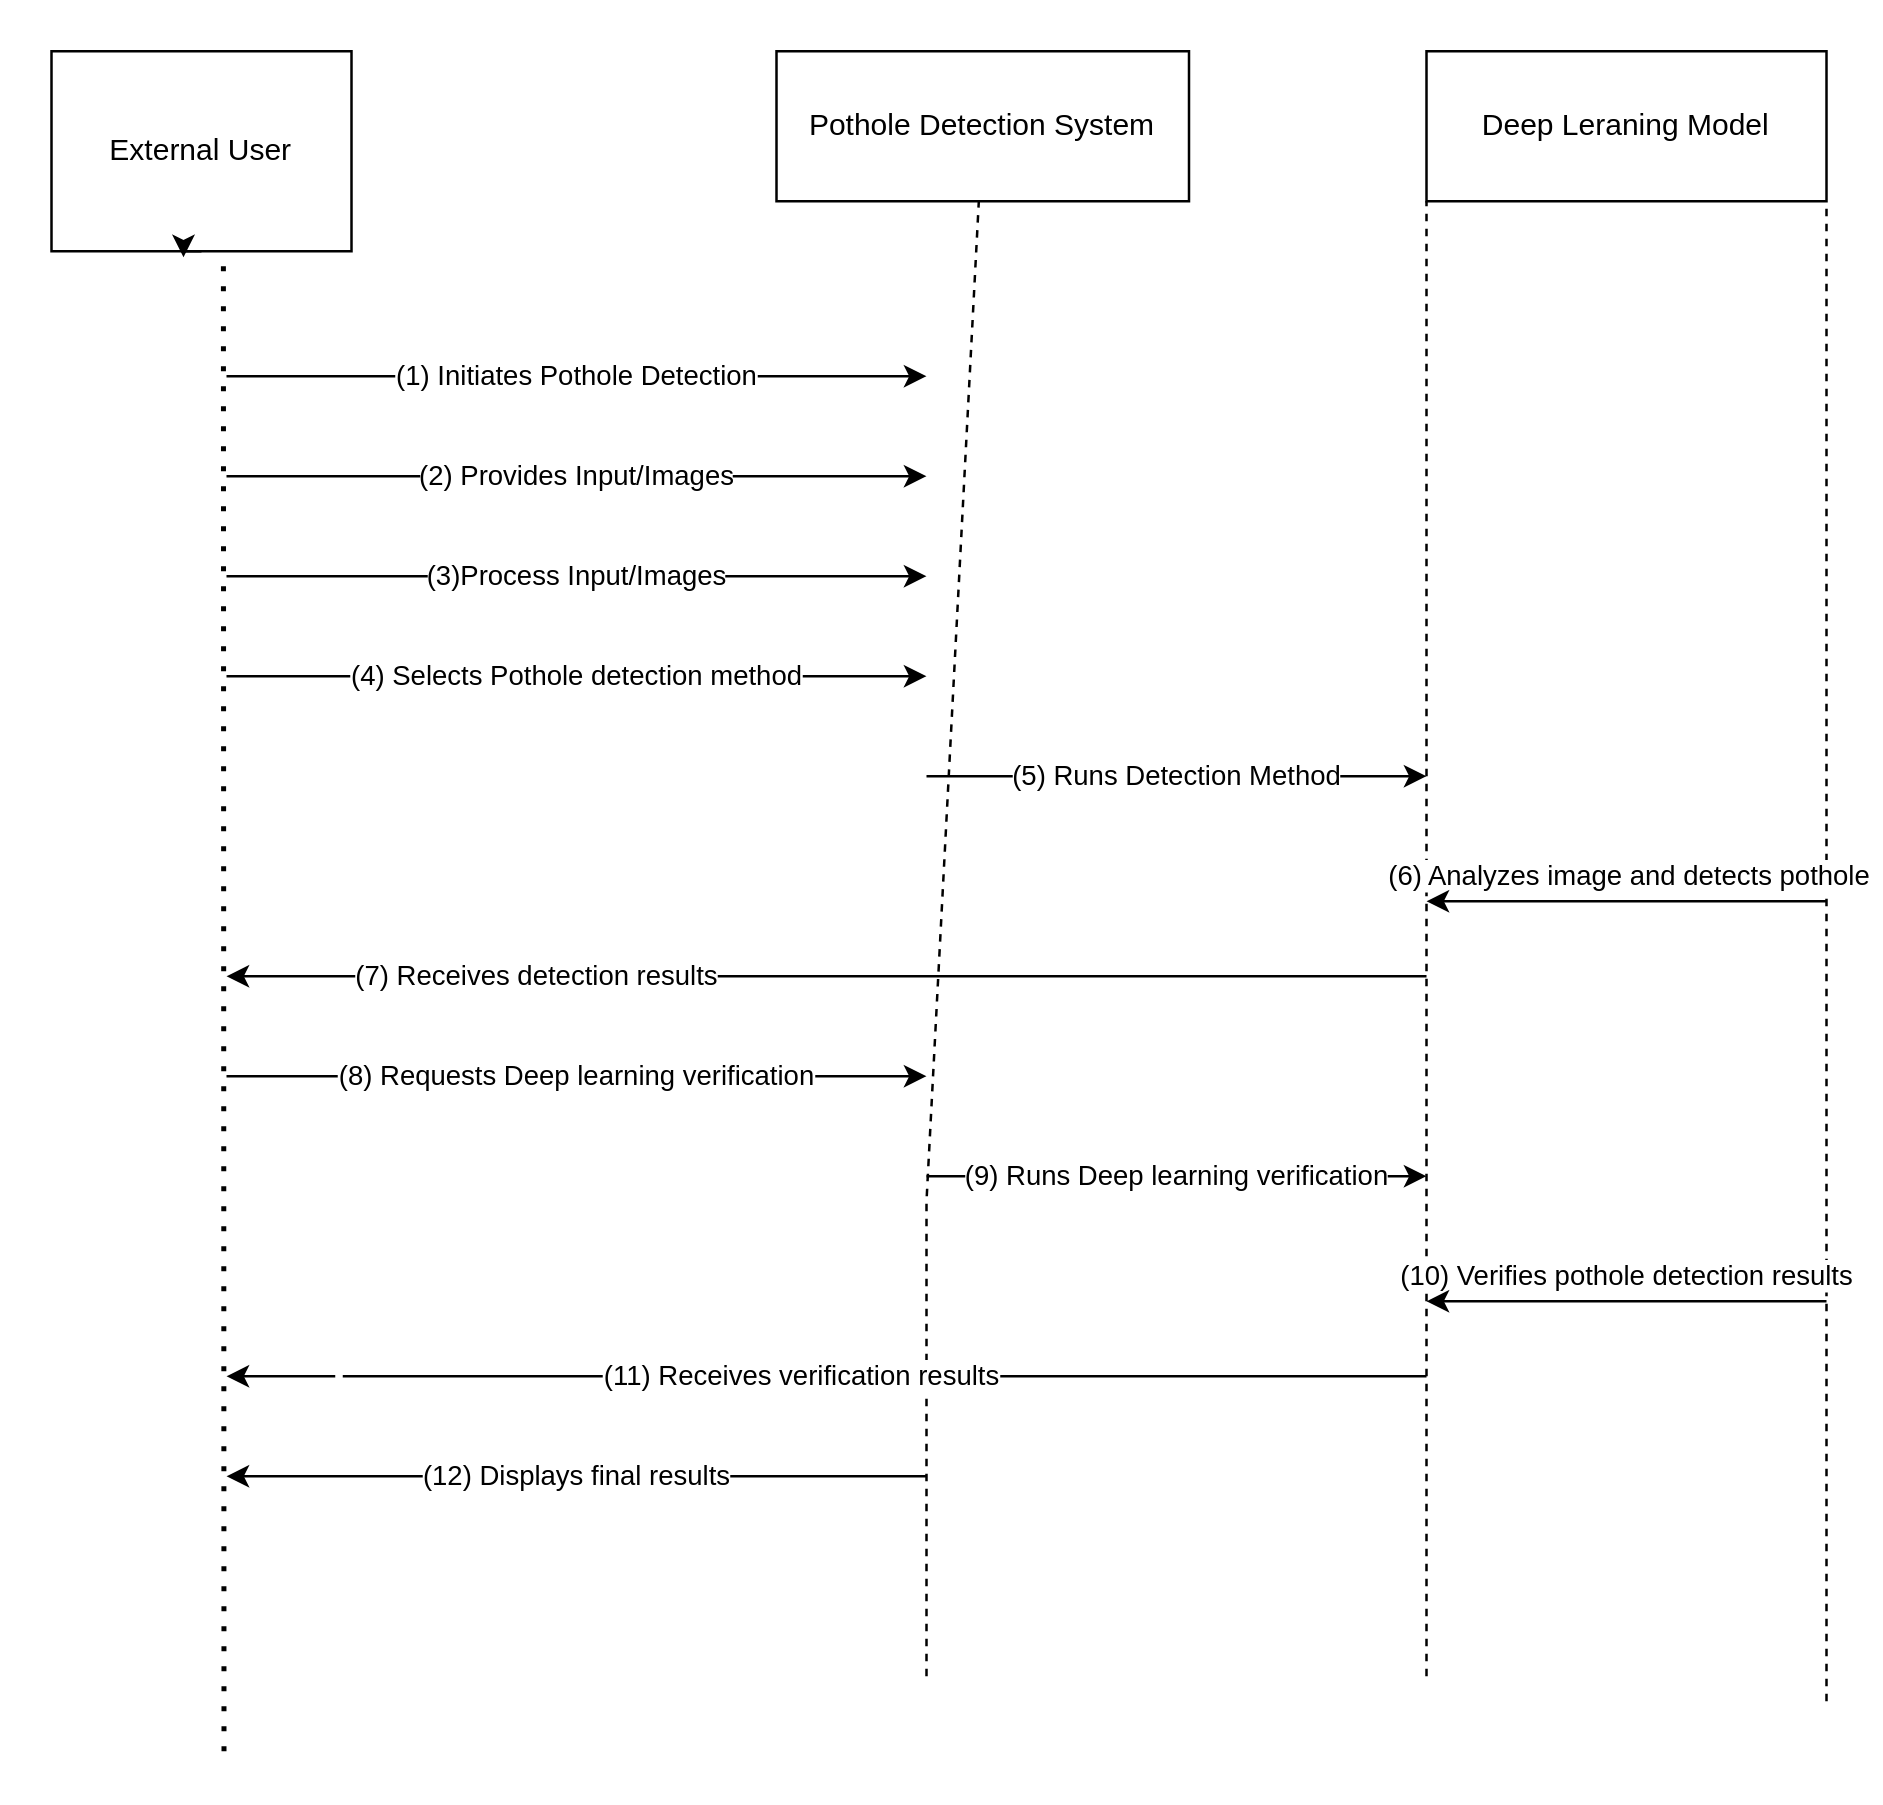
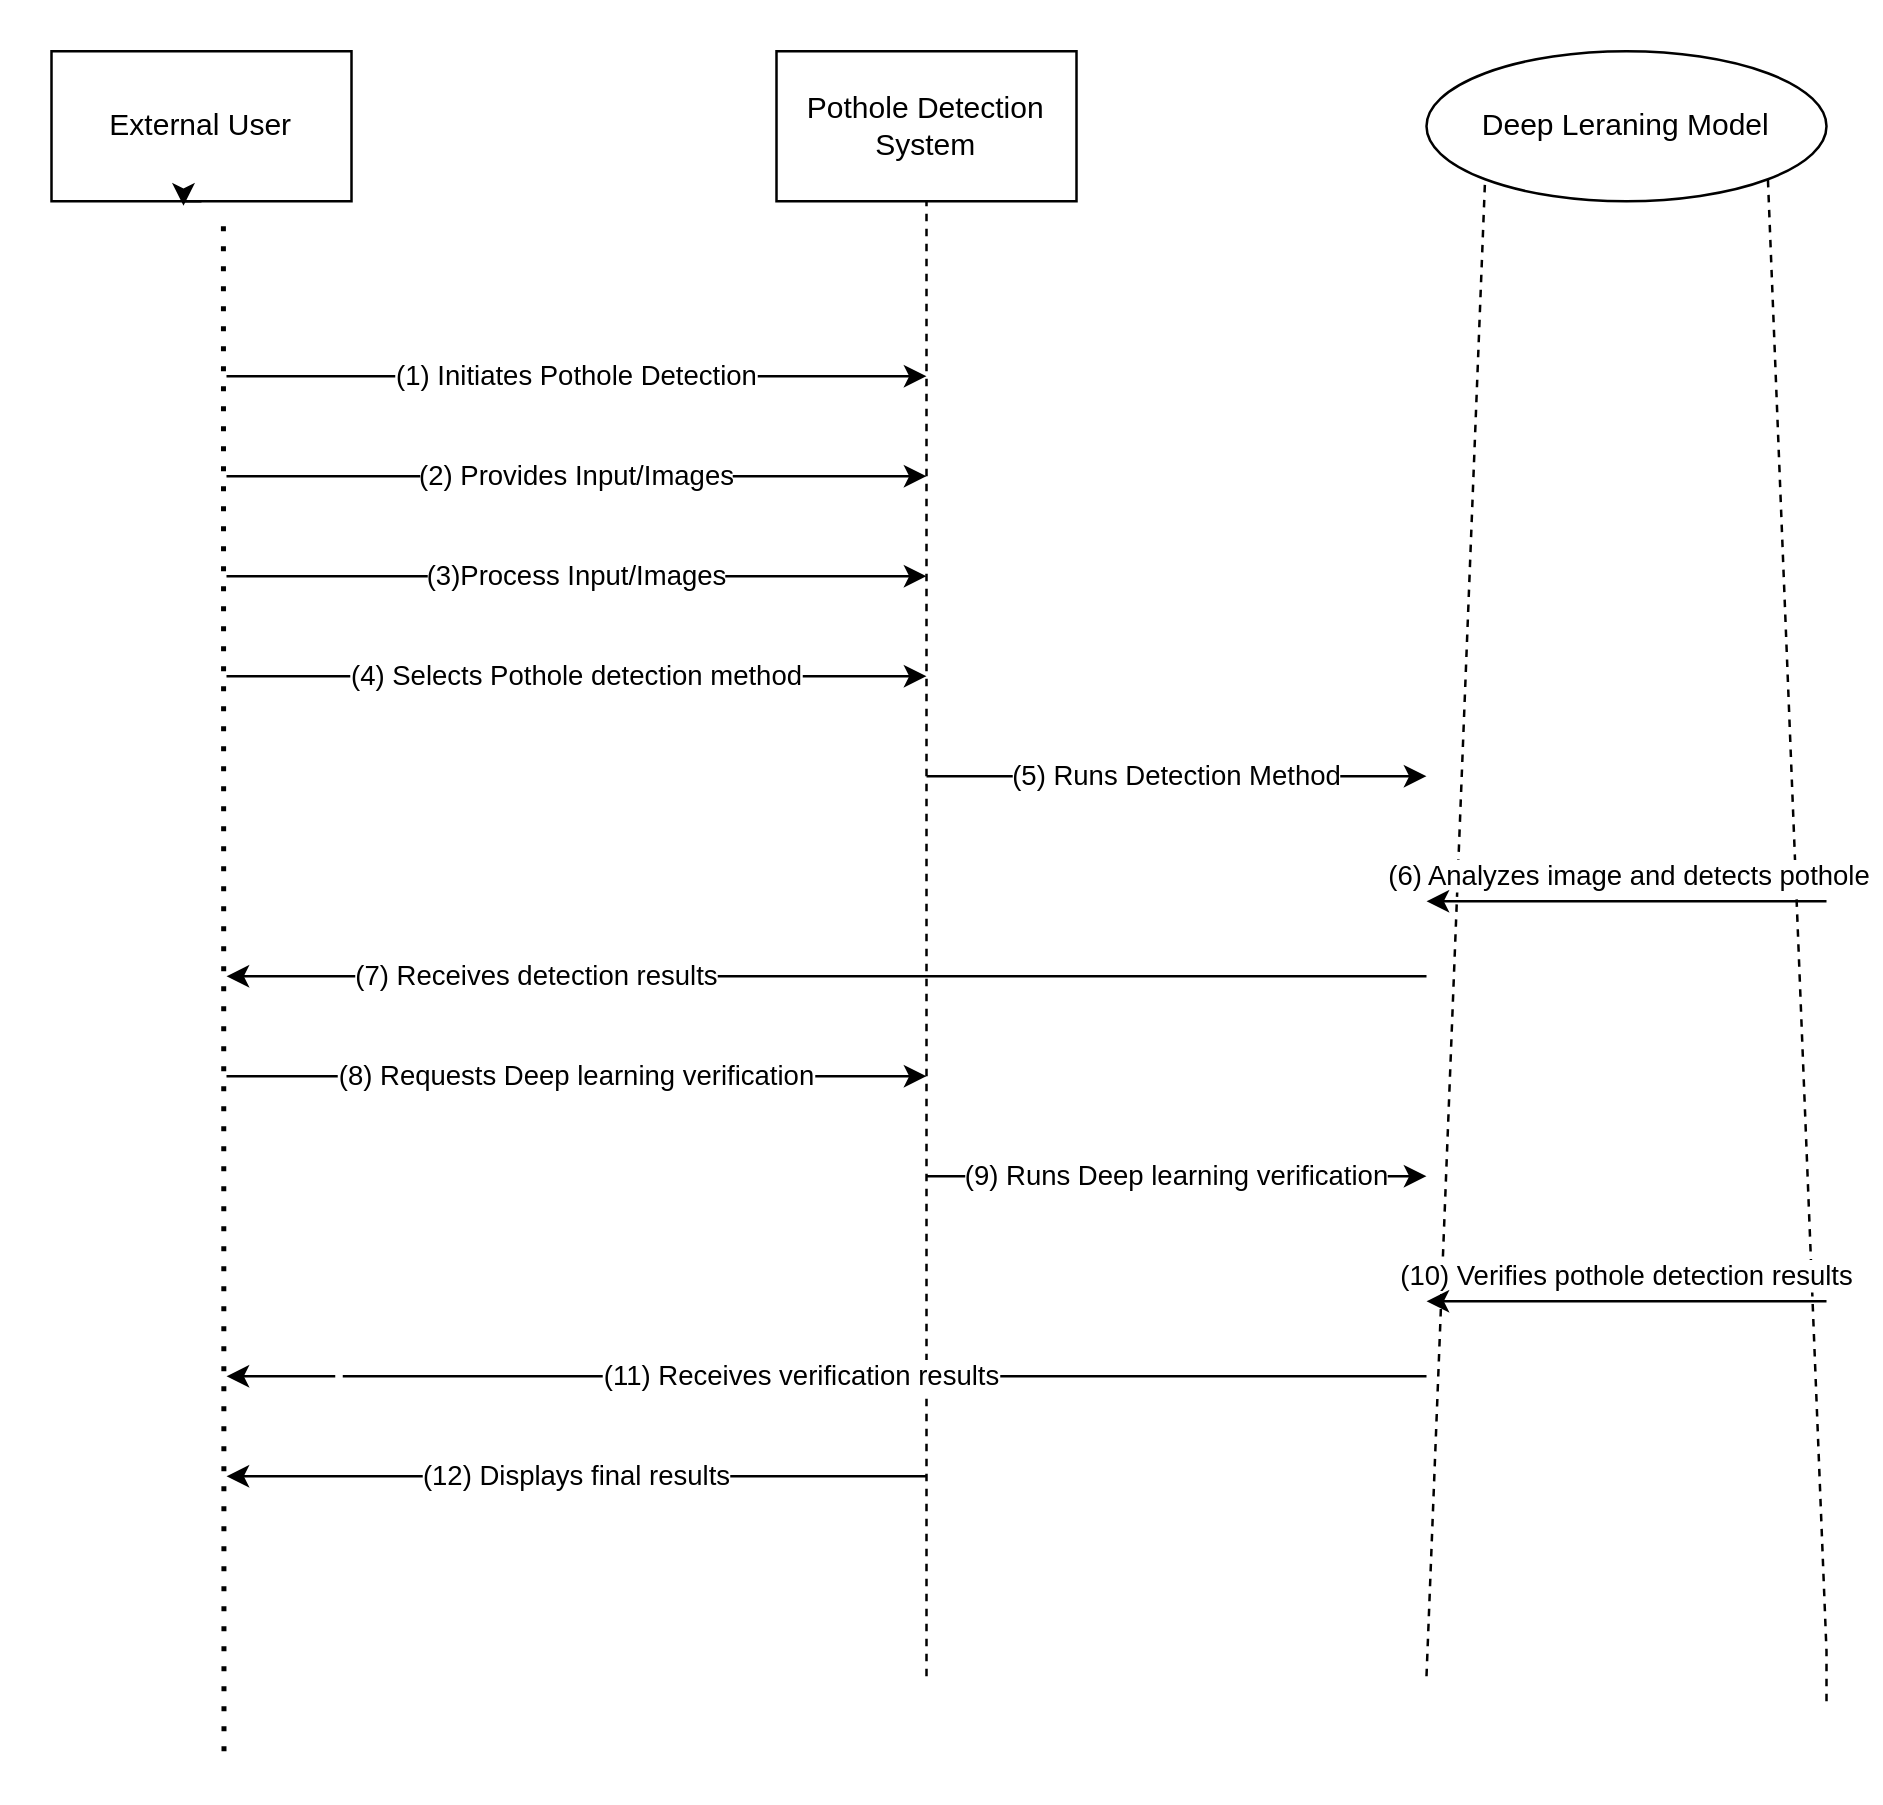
(983, 126) -> (926, 126)
(1626, 126) -> (1626, 126)
(201, 151) -> (201, 126)
